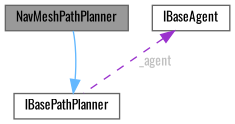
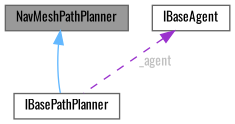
(76, 55) -> (58, 69)
